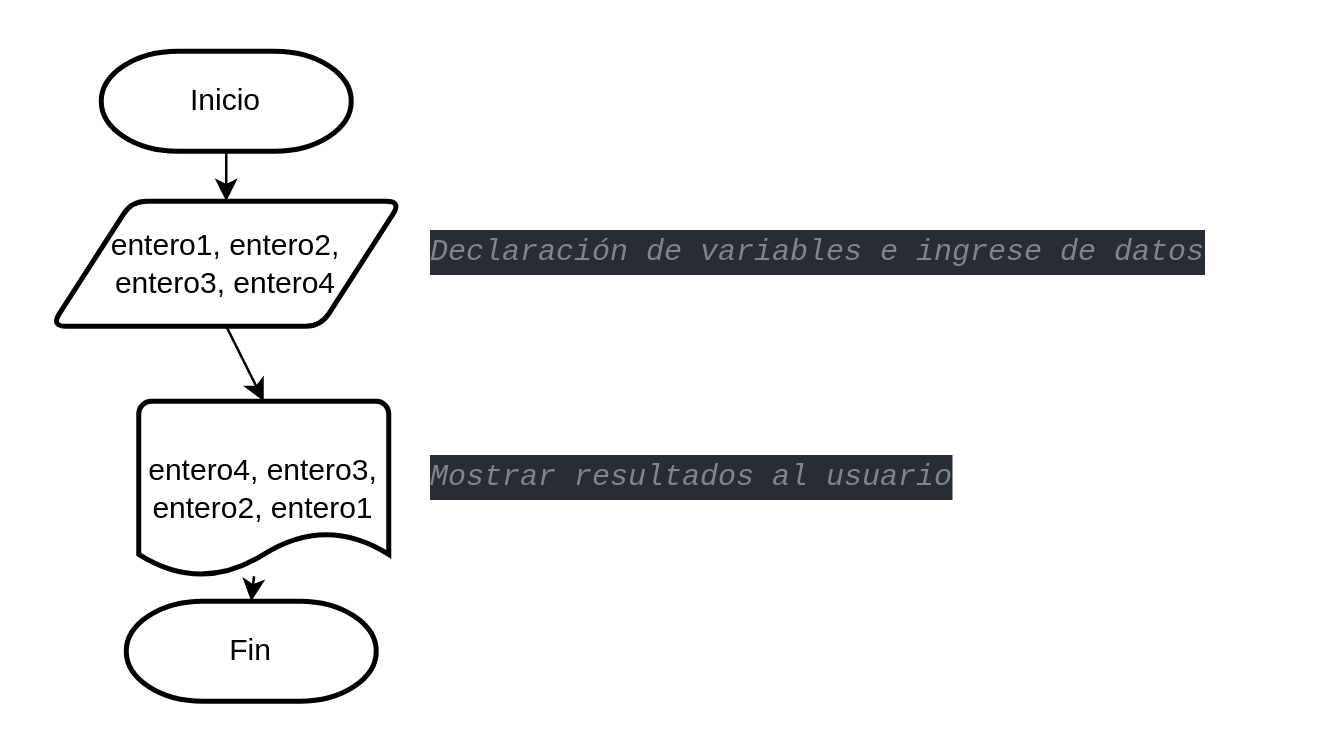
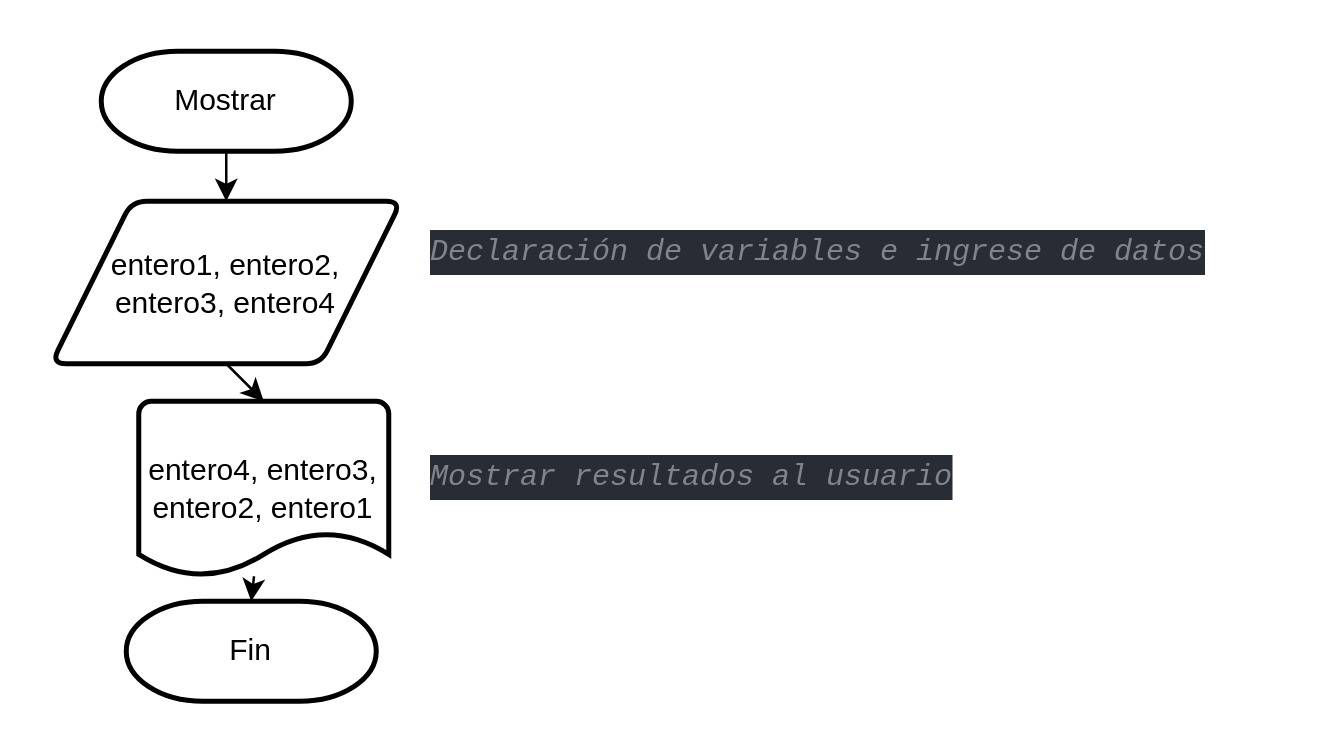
(226, 101) -> (226, 101)
(226, 264) -> (226, 283)
